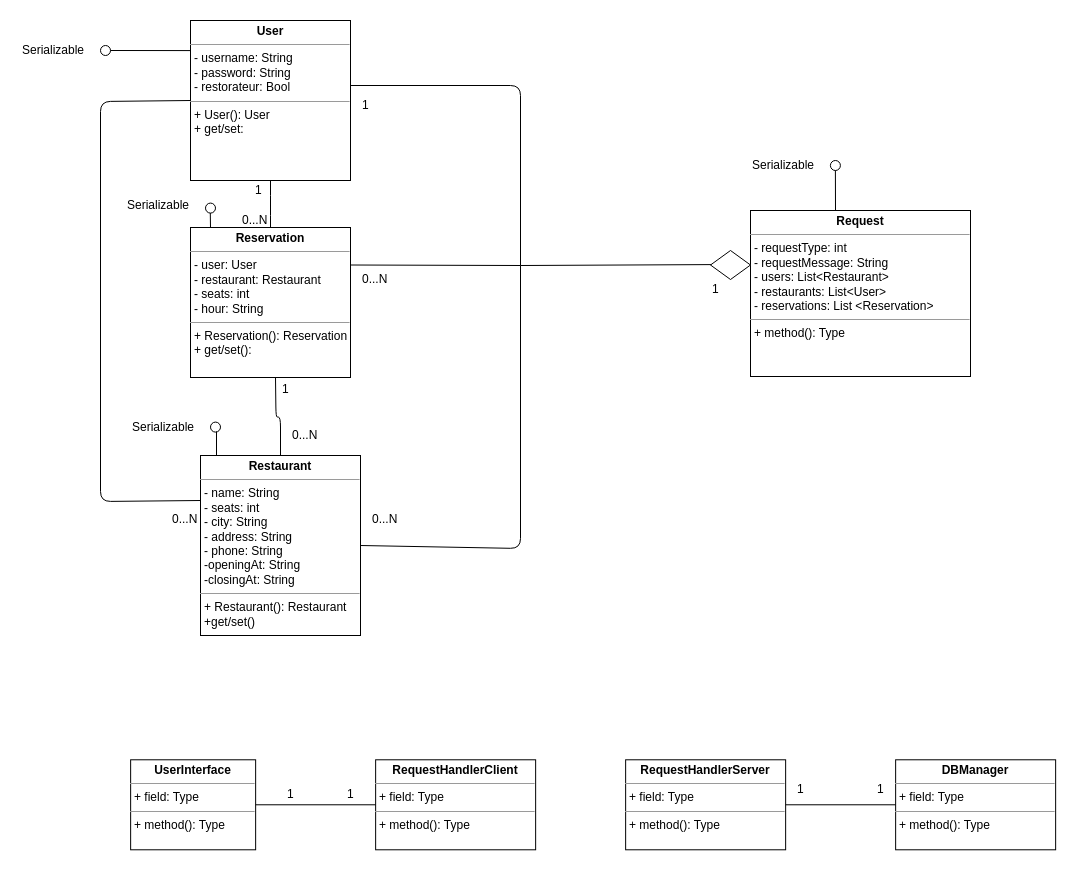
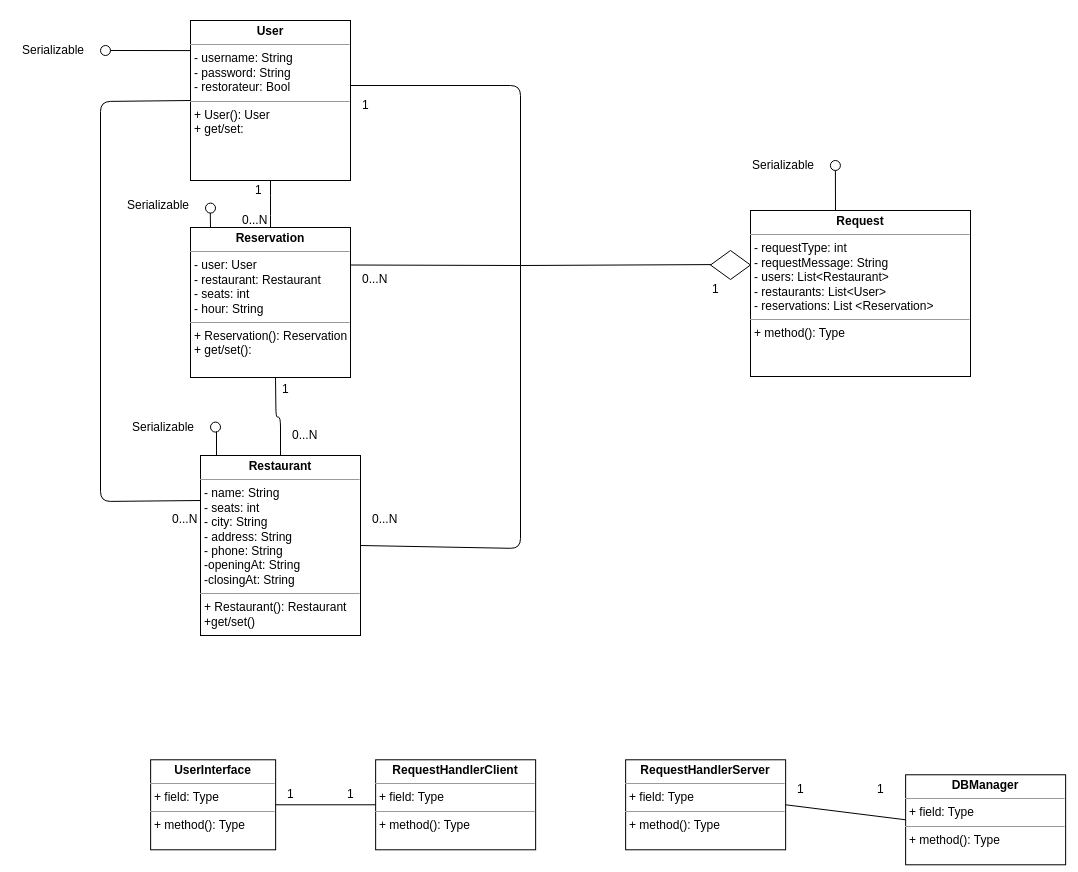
(193, 805) -> (213, 805)
(976, 805) -> (986, 820)
